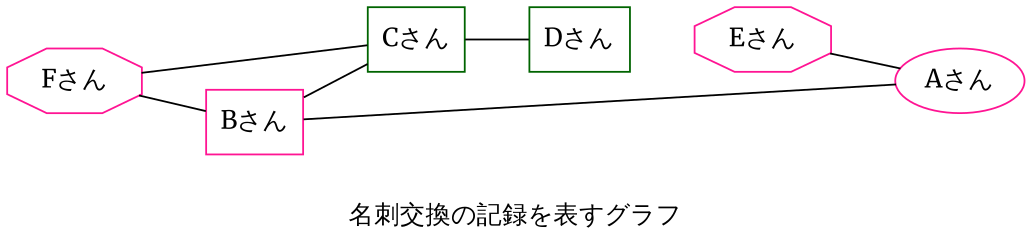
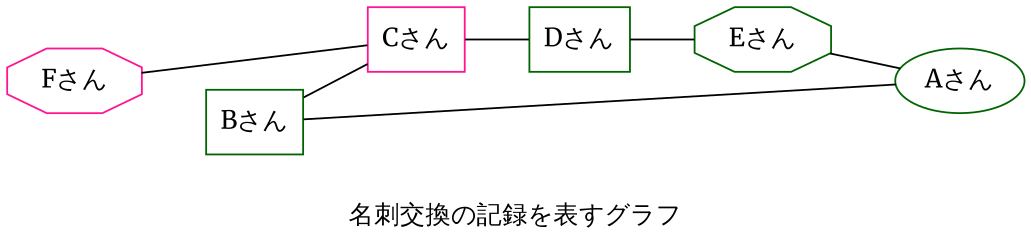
(416, 40) -> (416, 40)
none -> (662, 40)
(763, 40) -> (763, 40)
(960, 81) -> (960, 81)
(172, 103) -> none
(255, 122) -> (255, 122)
